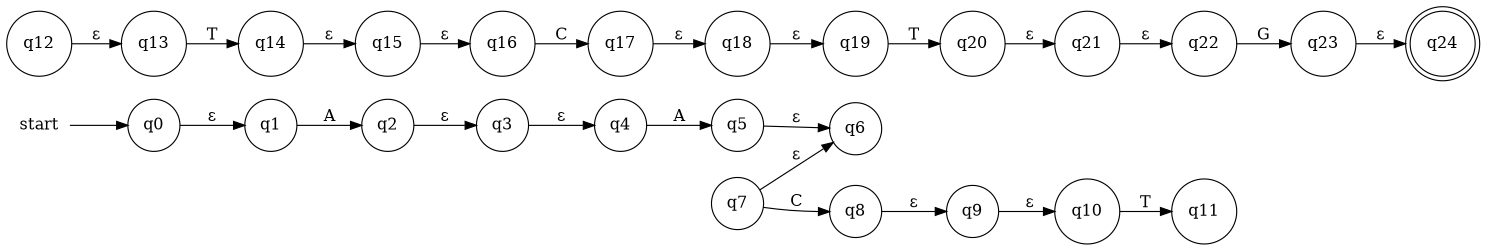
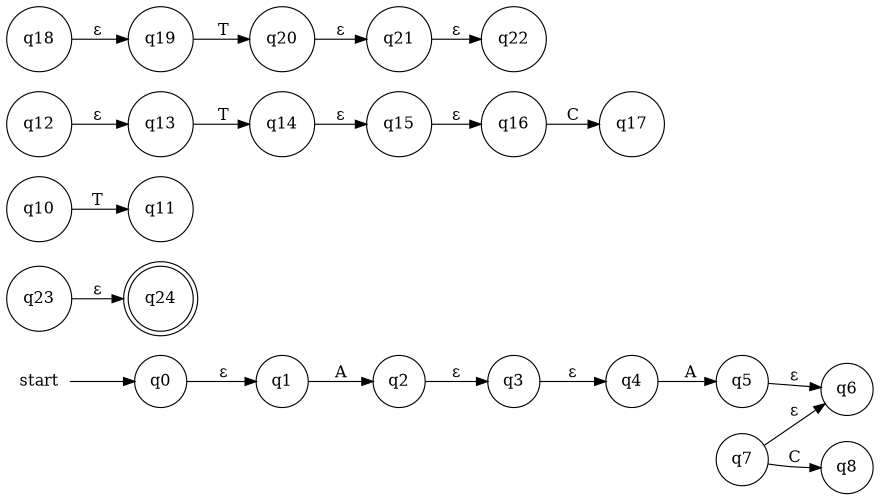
(673, 44) -> none
(1258, 44) -> none
(973, 211) -> none
